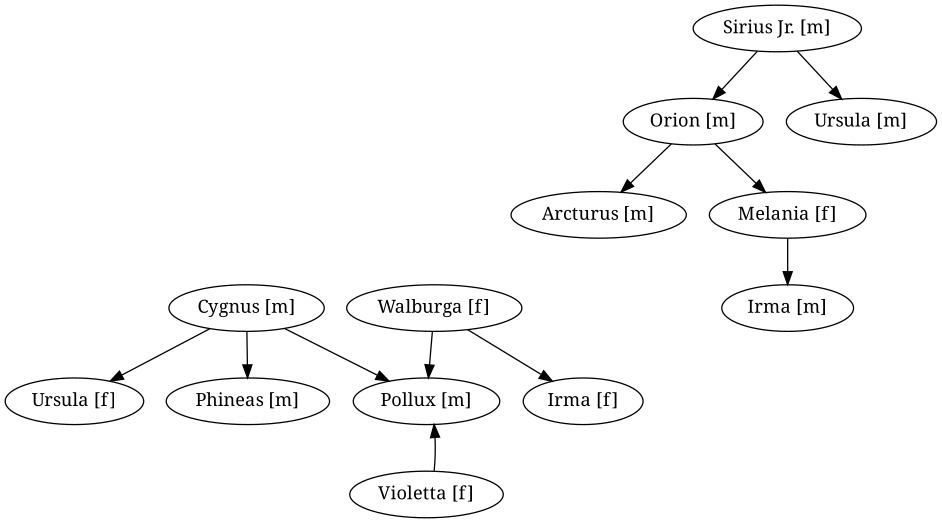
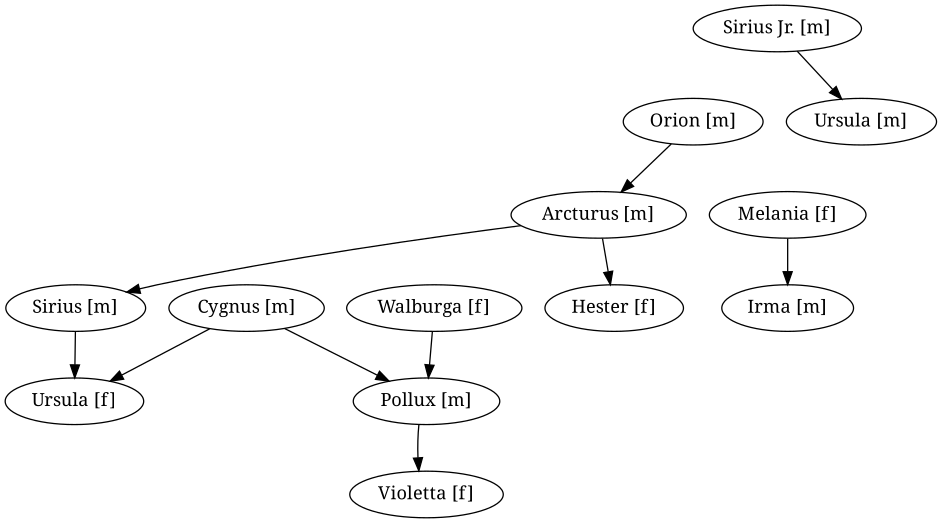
(740, 70) -> none
(736, 164) -> none
none -> (76, 308)
none -> (614, 308)
(248, 401) -> none
(583, 401) -> none
(435, 454) -> (418, 441)
